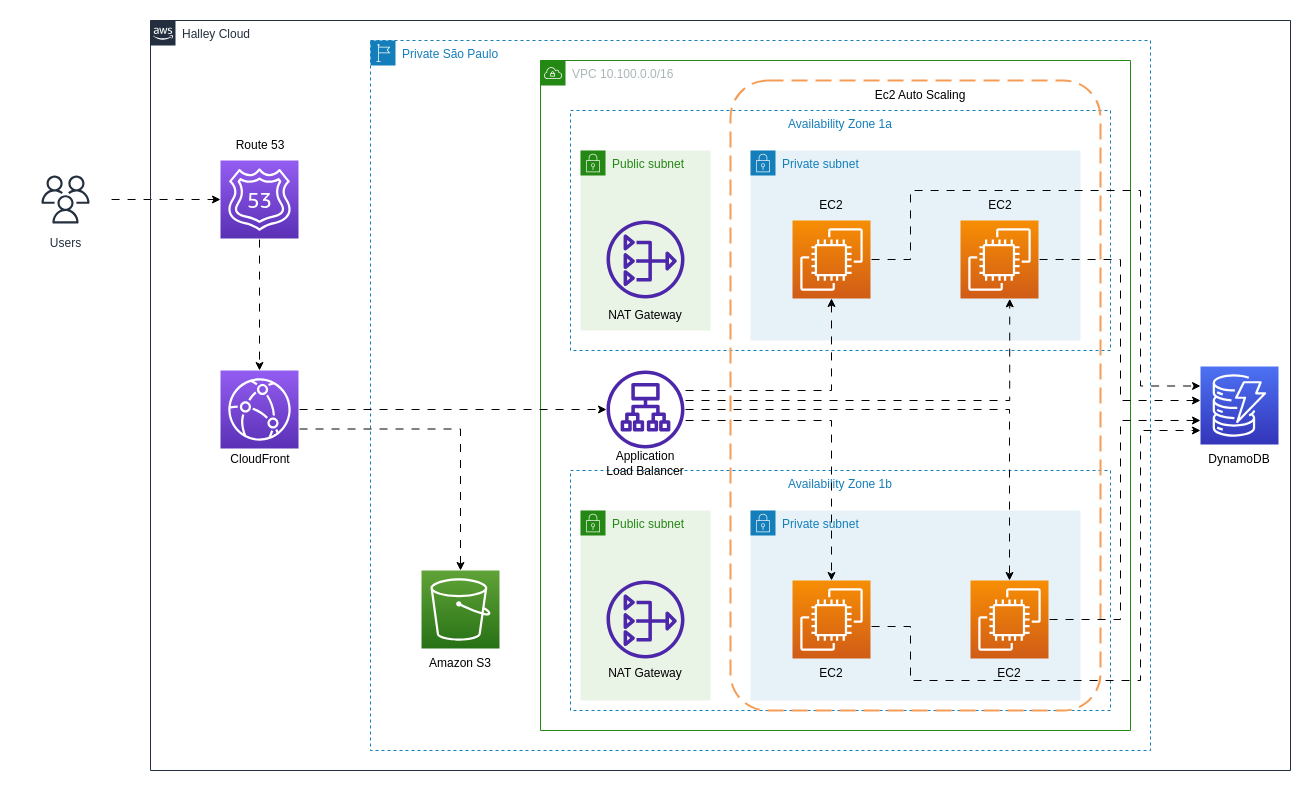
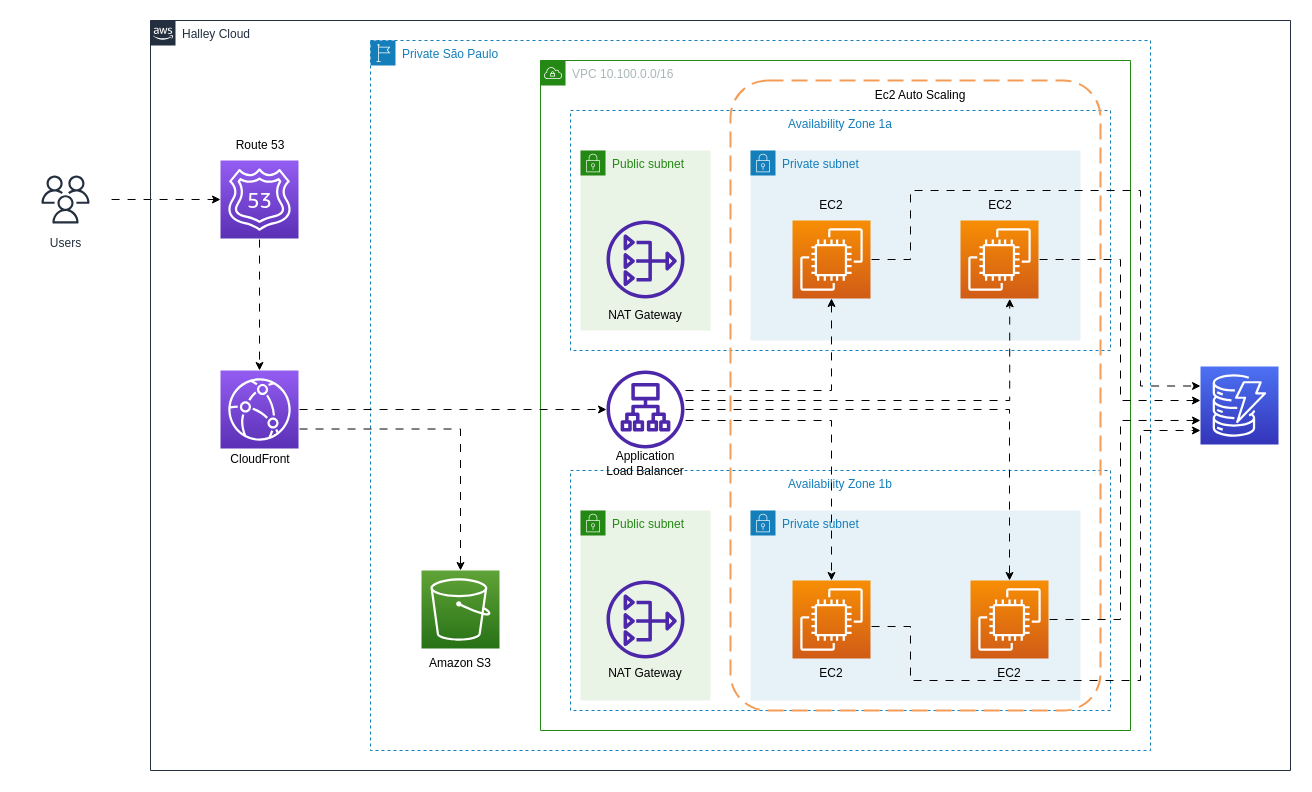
(1240, 460) -> none
